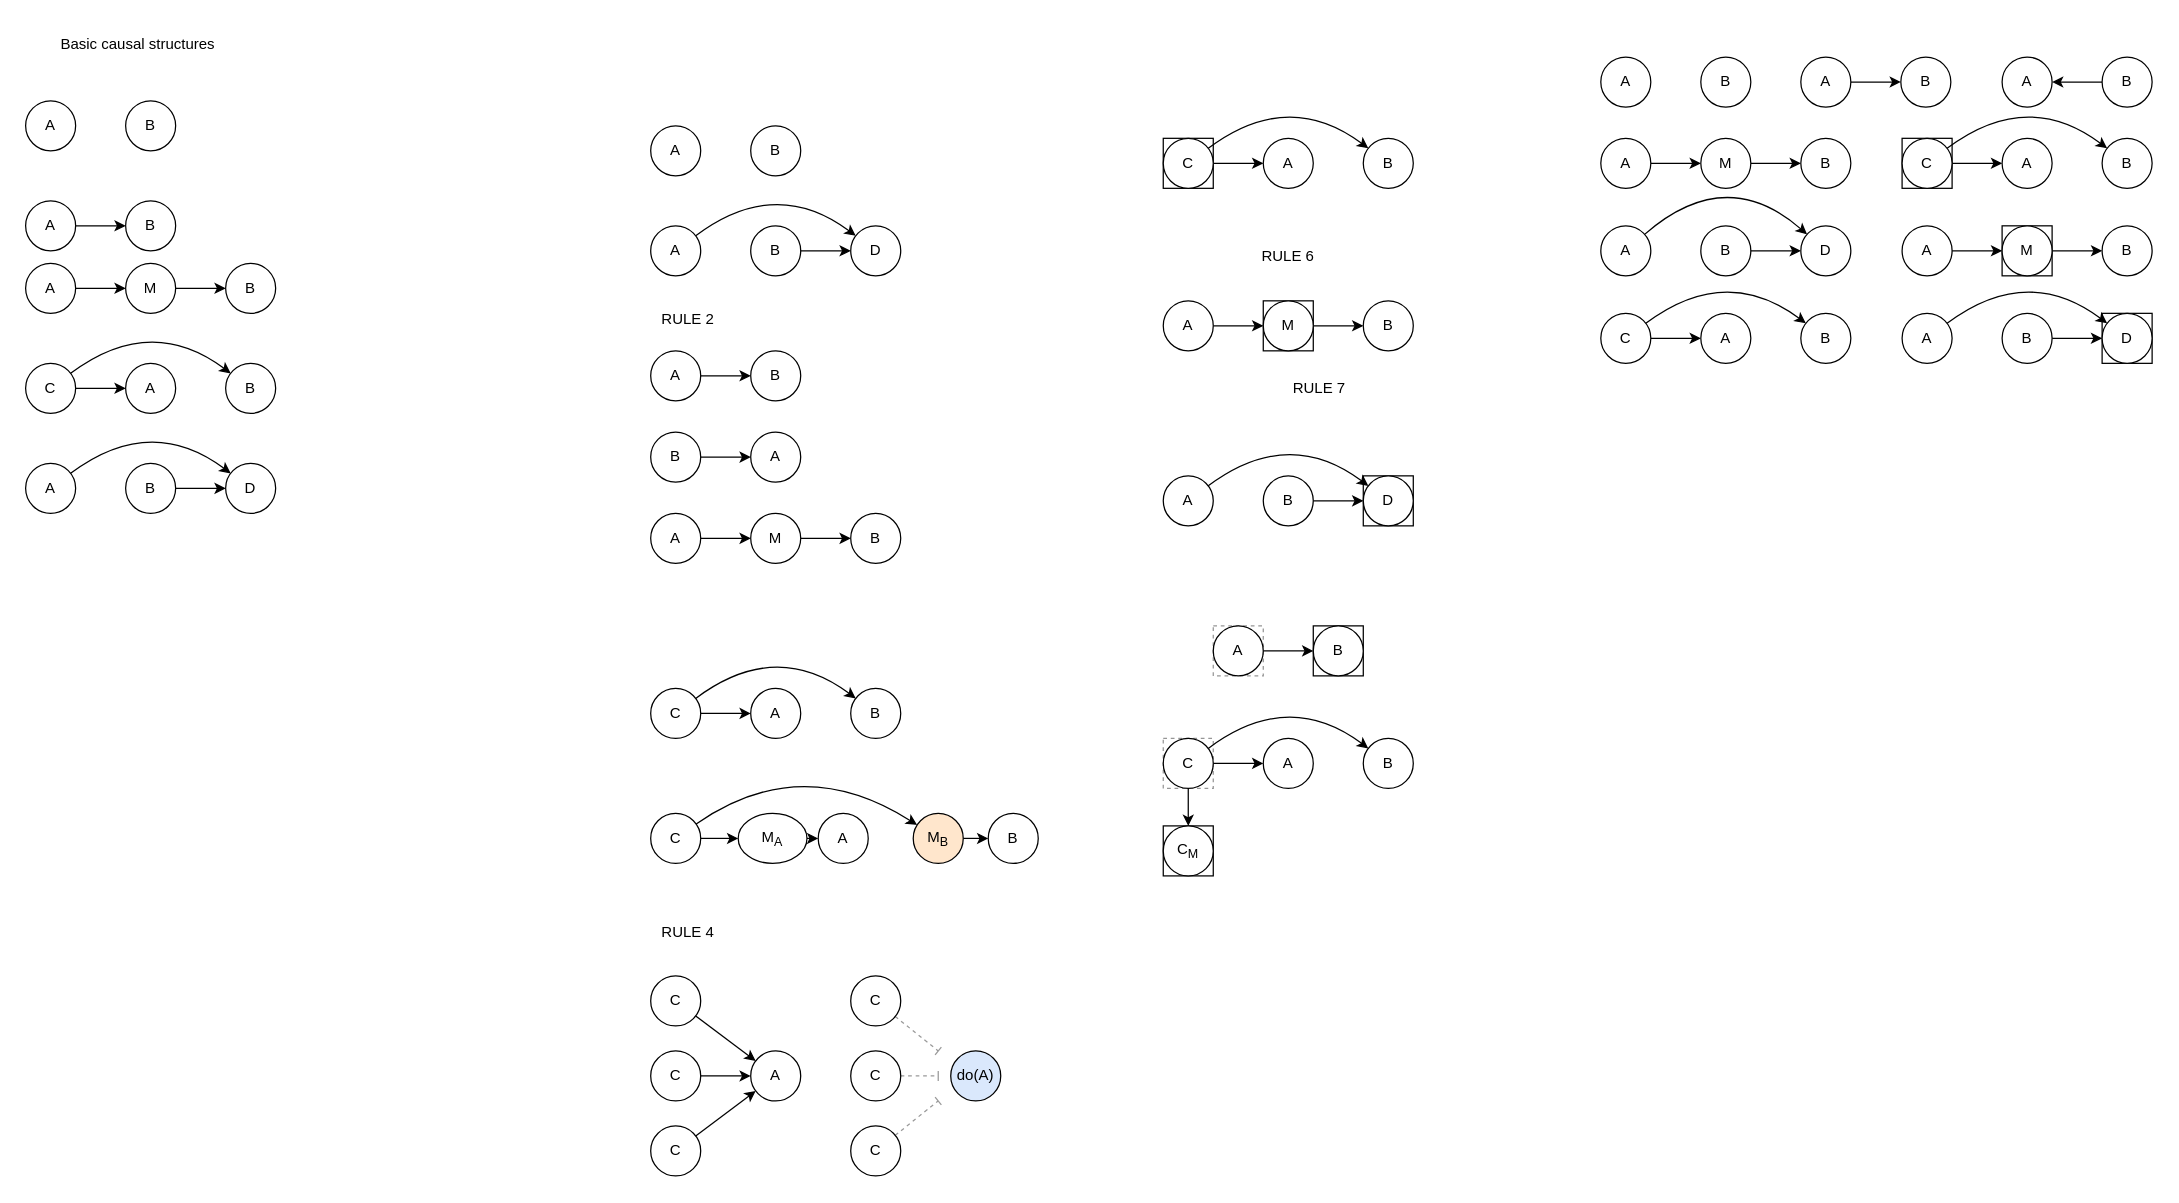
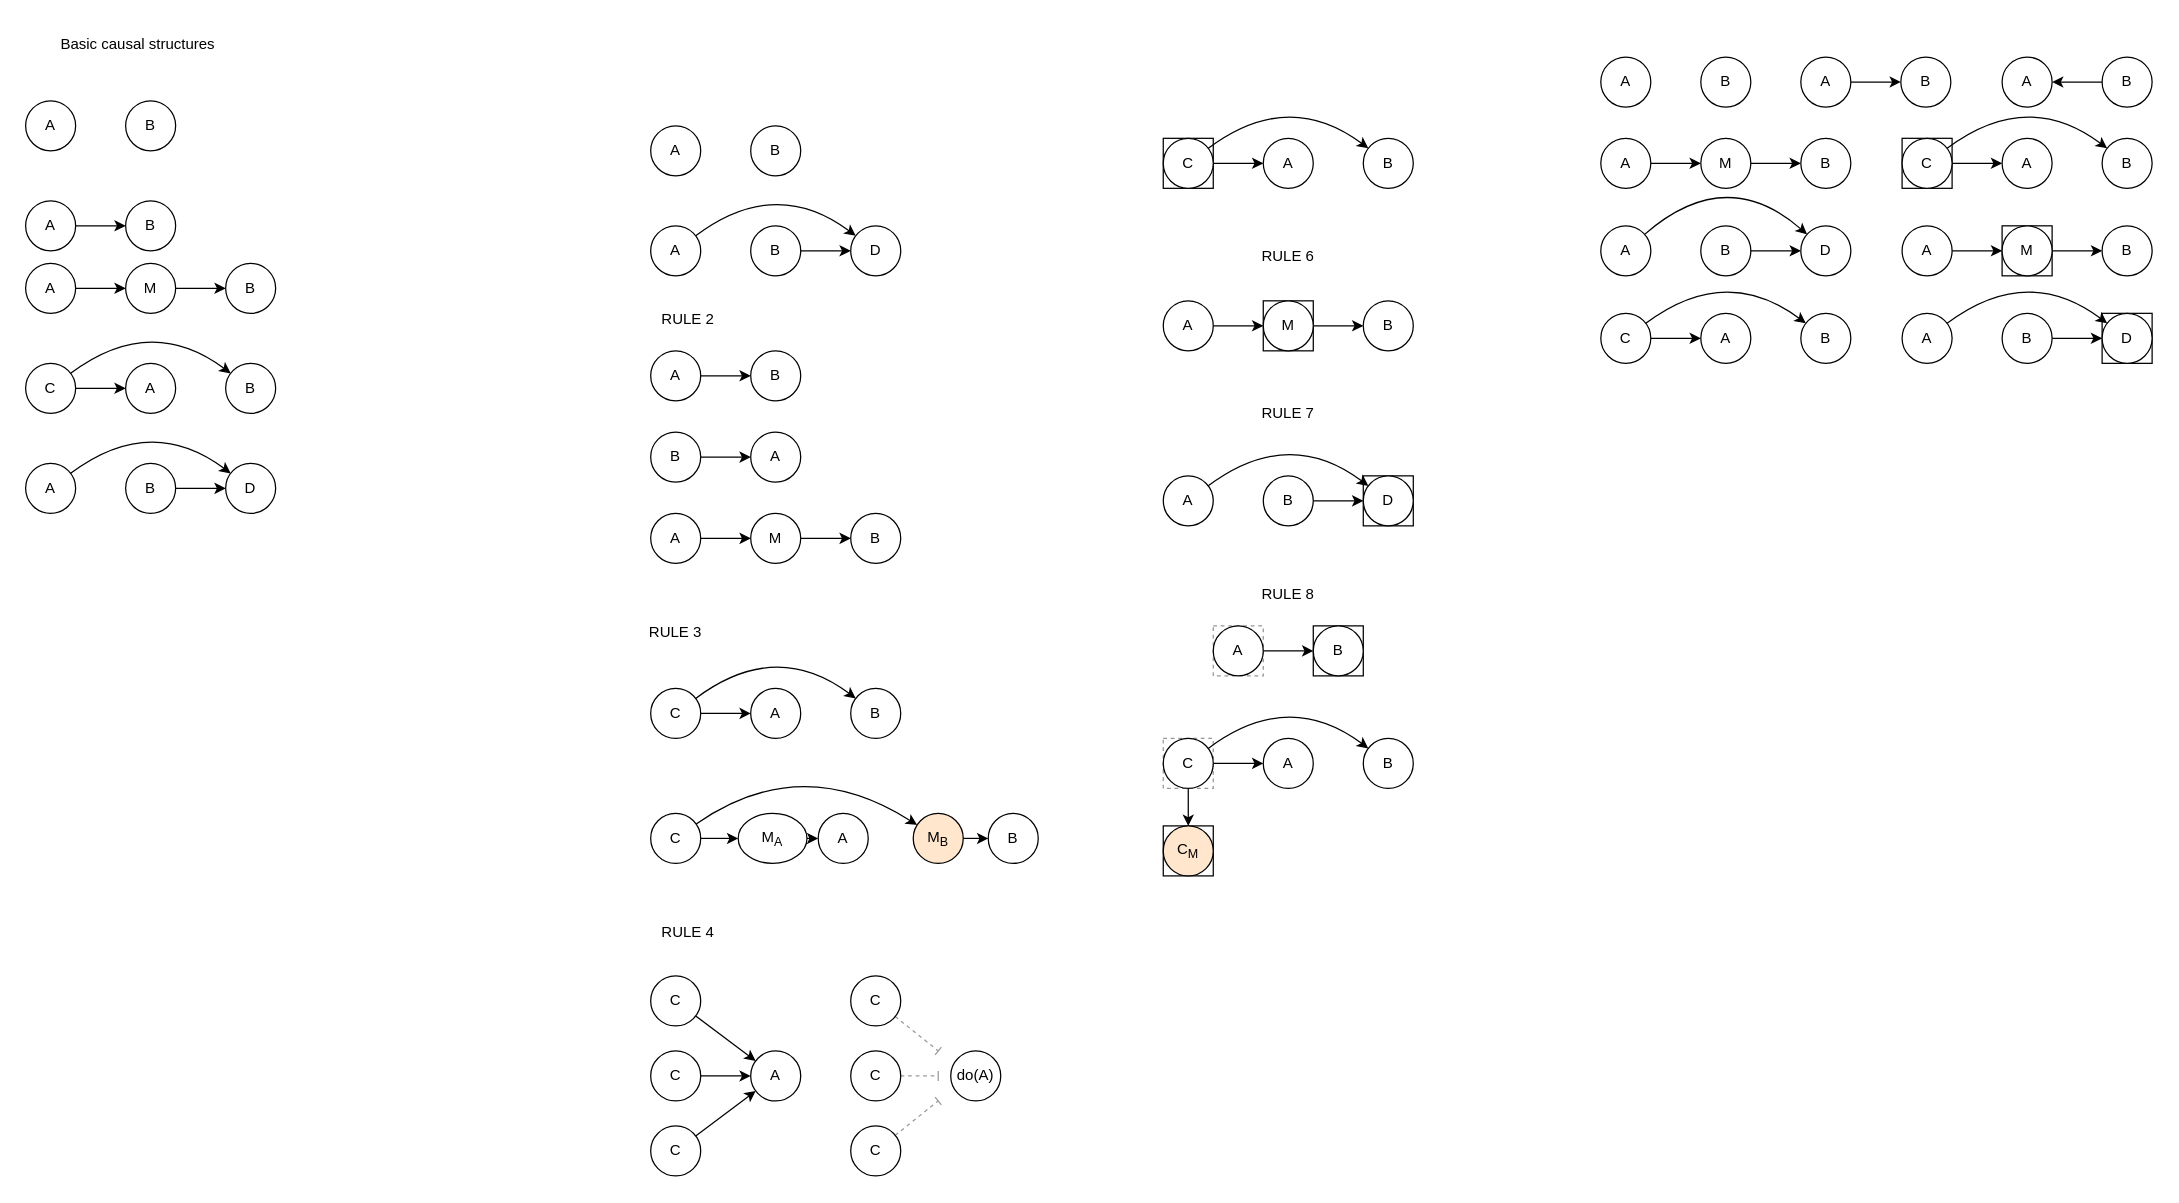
(1319, 388) -> (1288, 413)
none -> (1288, 594)
none -> (676, 632)
(1188, 851) -> (1188, 851)
(976, 1076) -> (976, 1076)
